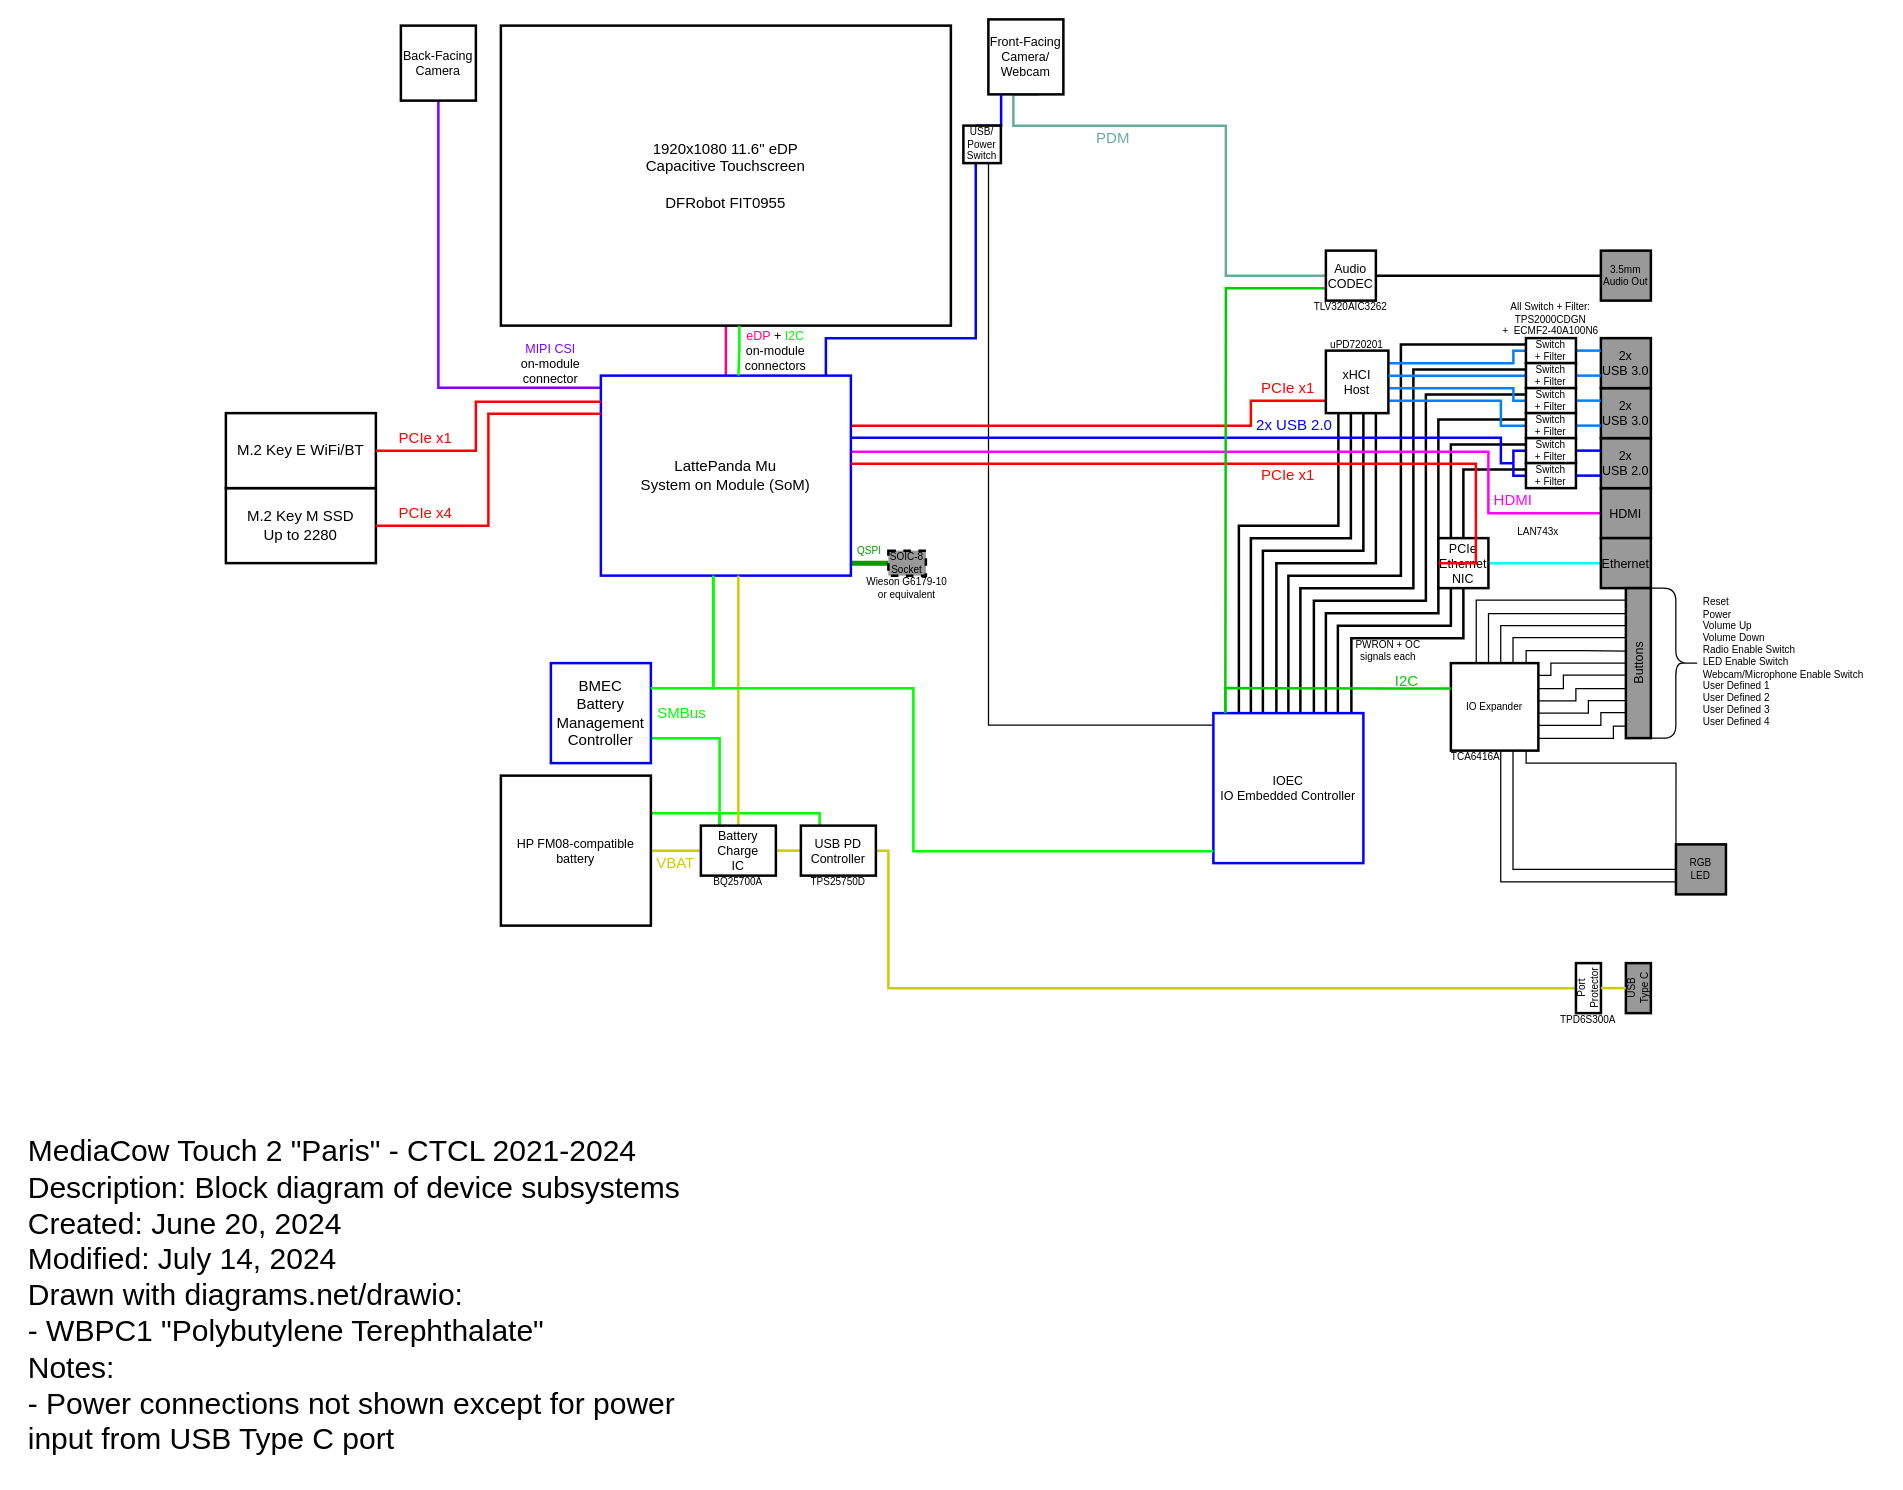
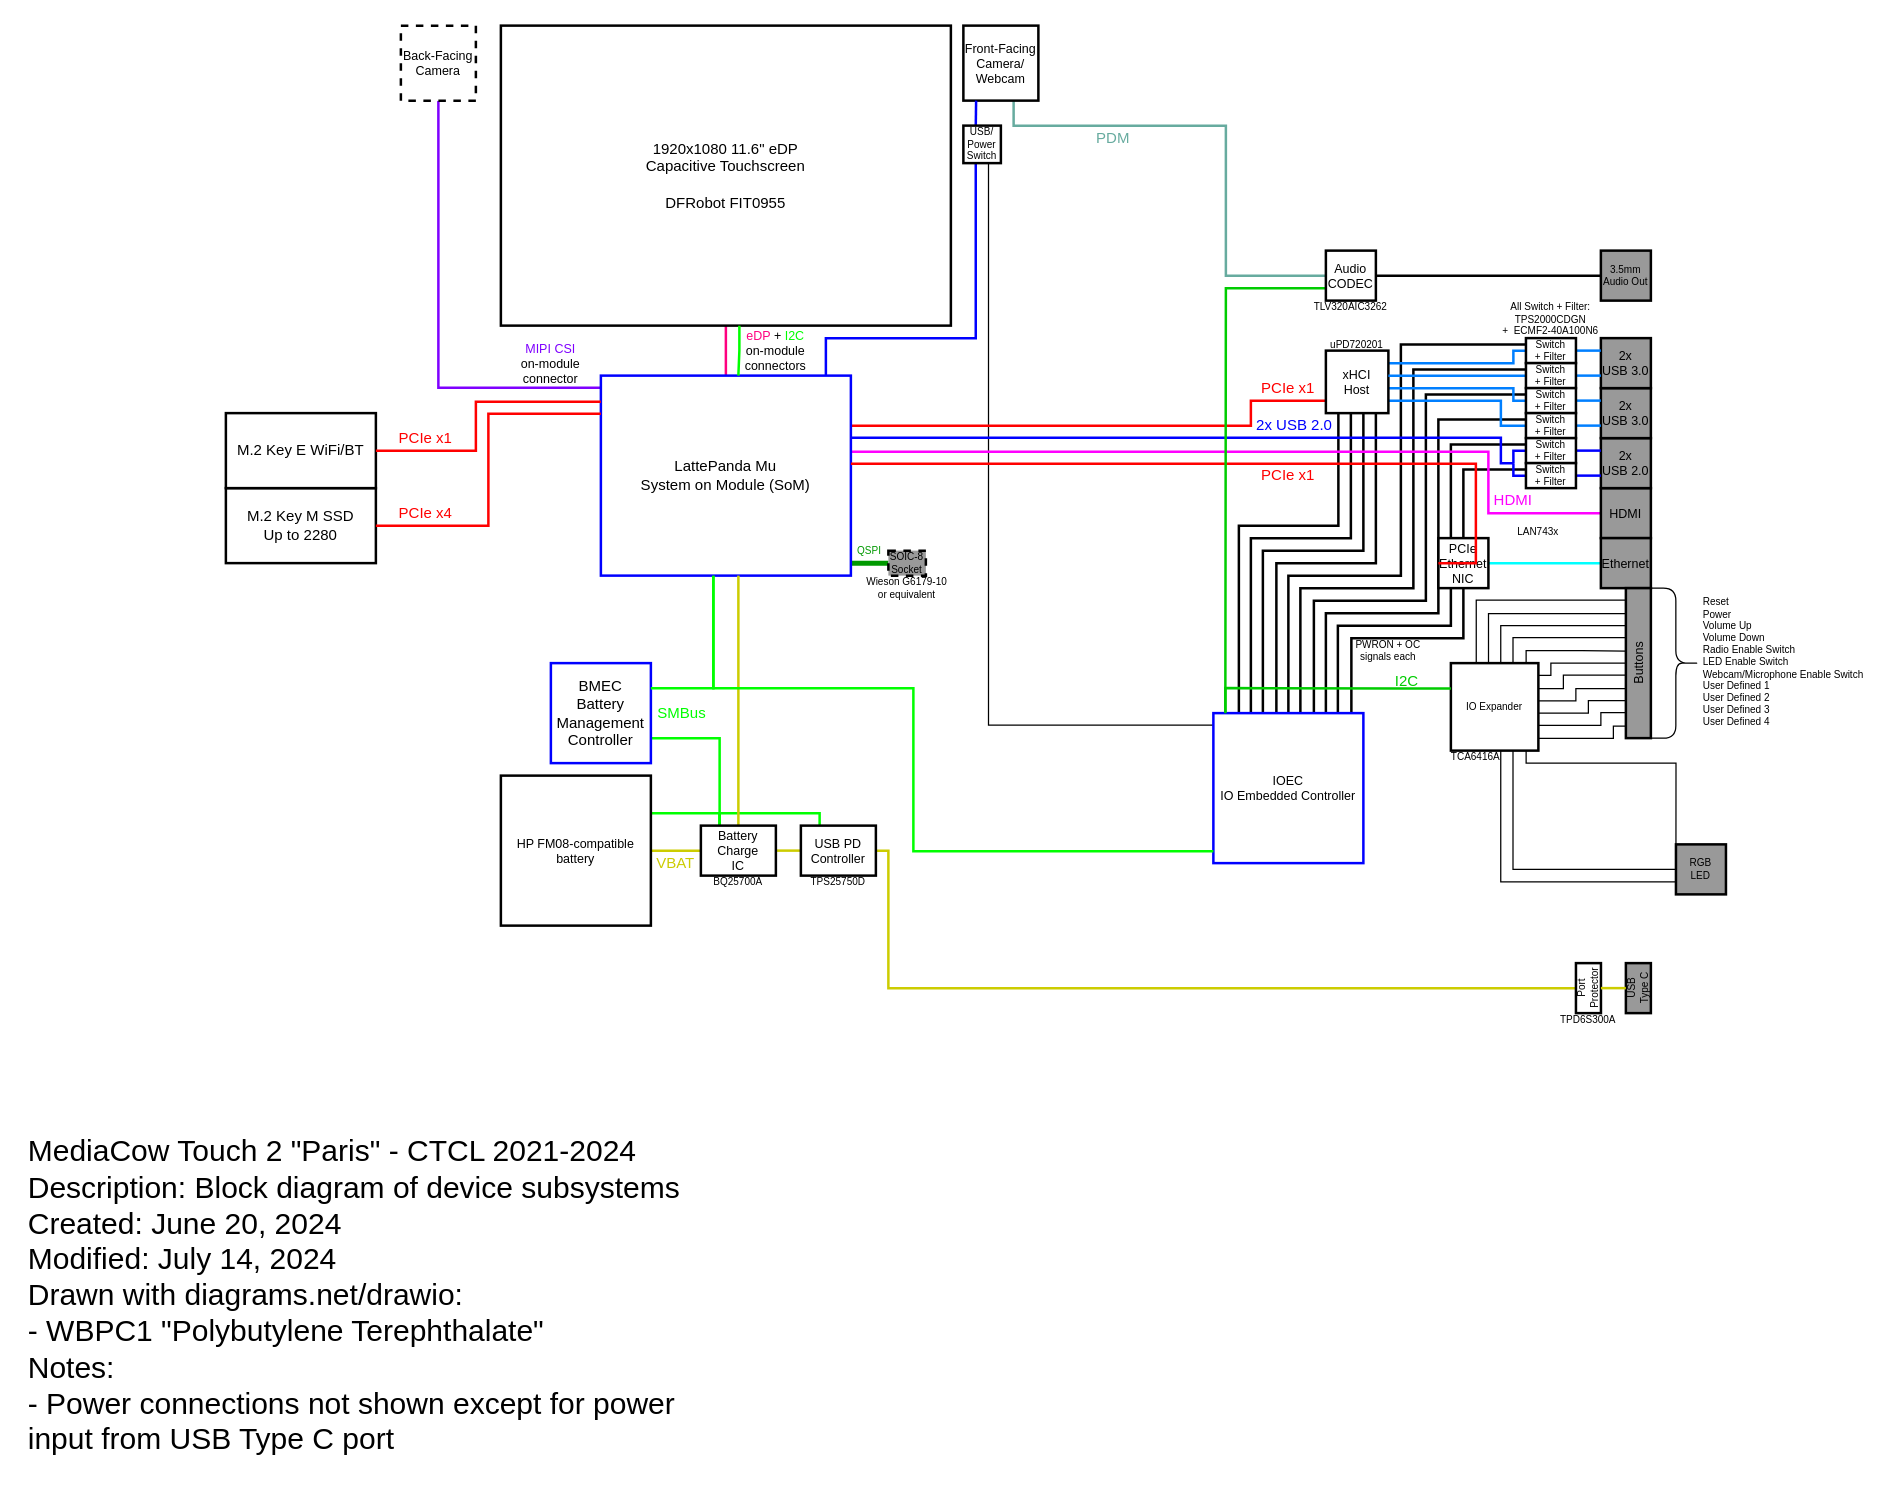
(1026, 57) -> (1001, 63)
(438, 63) -> (438, 63)
